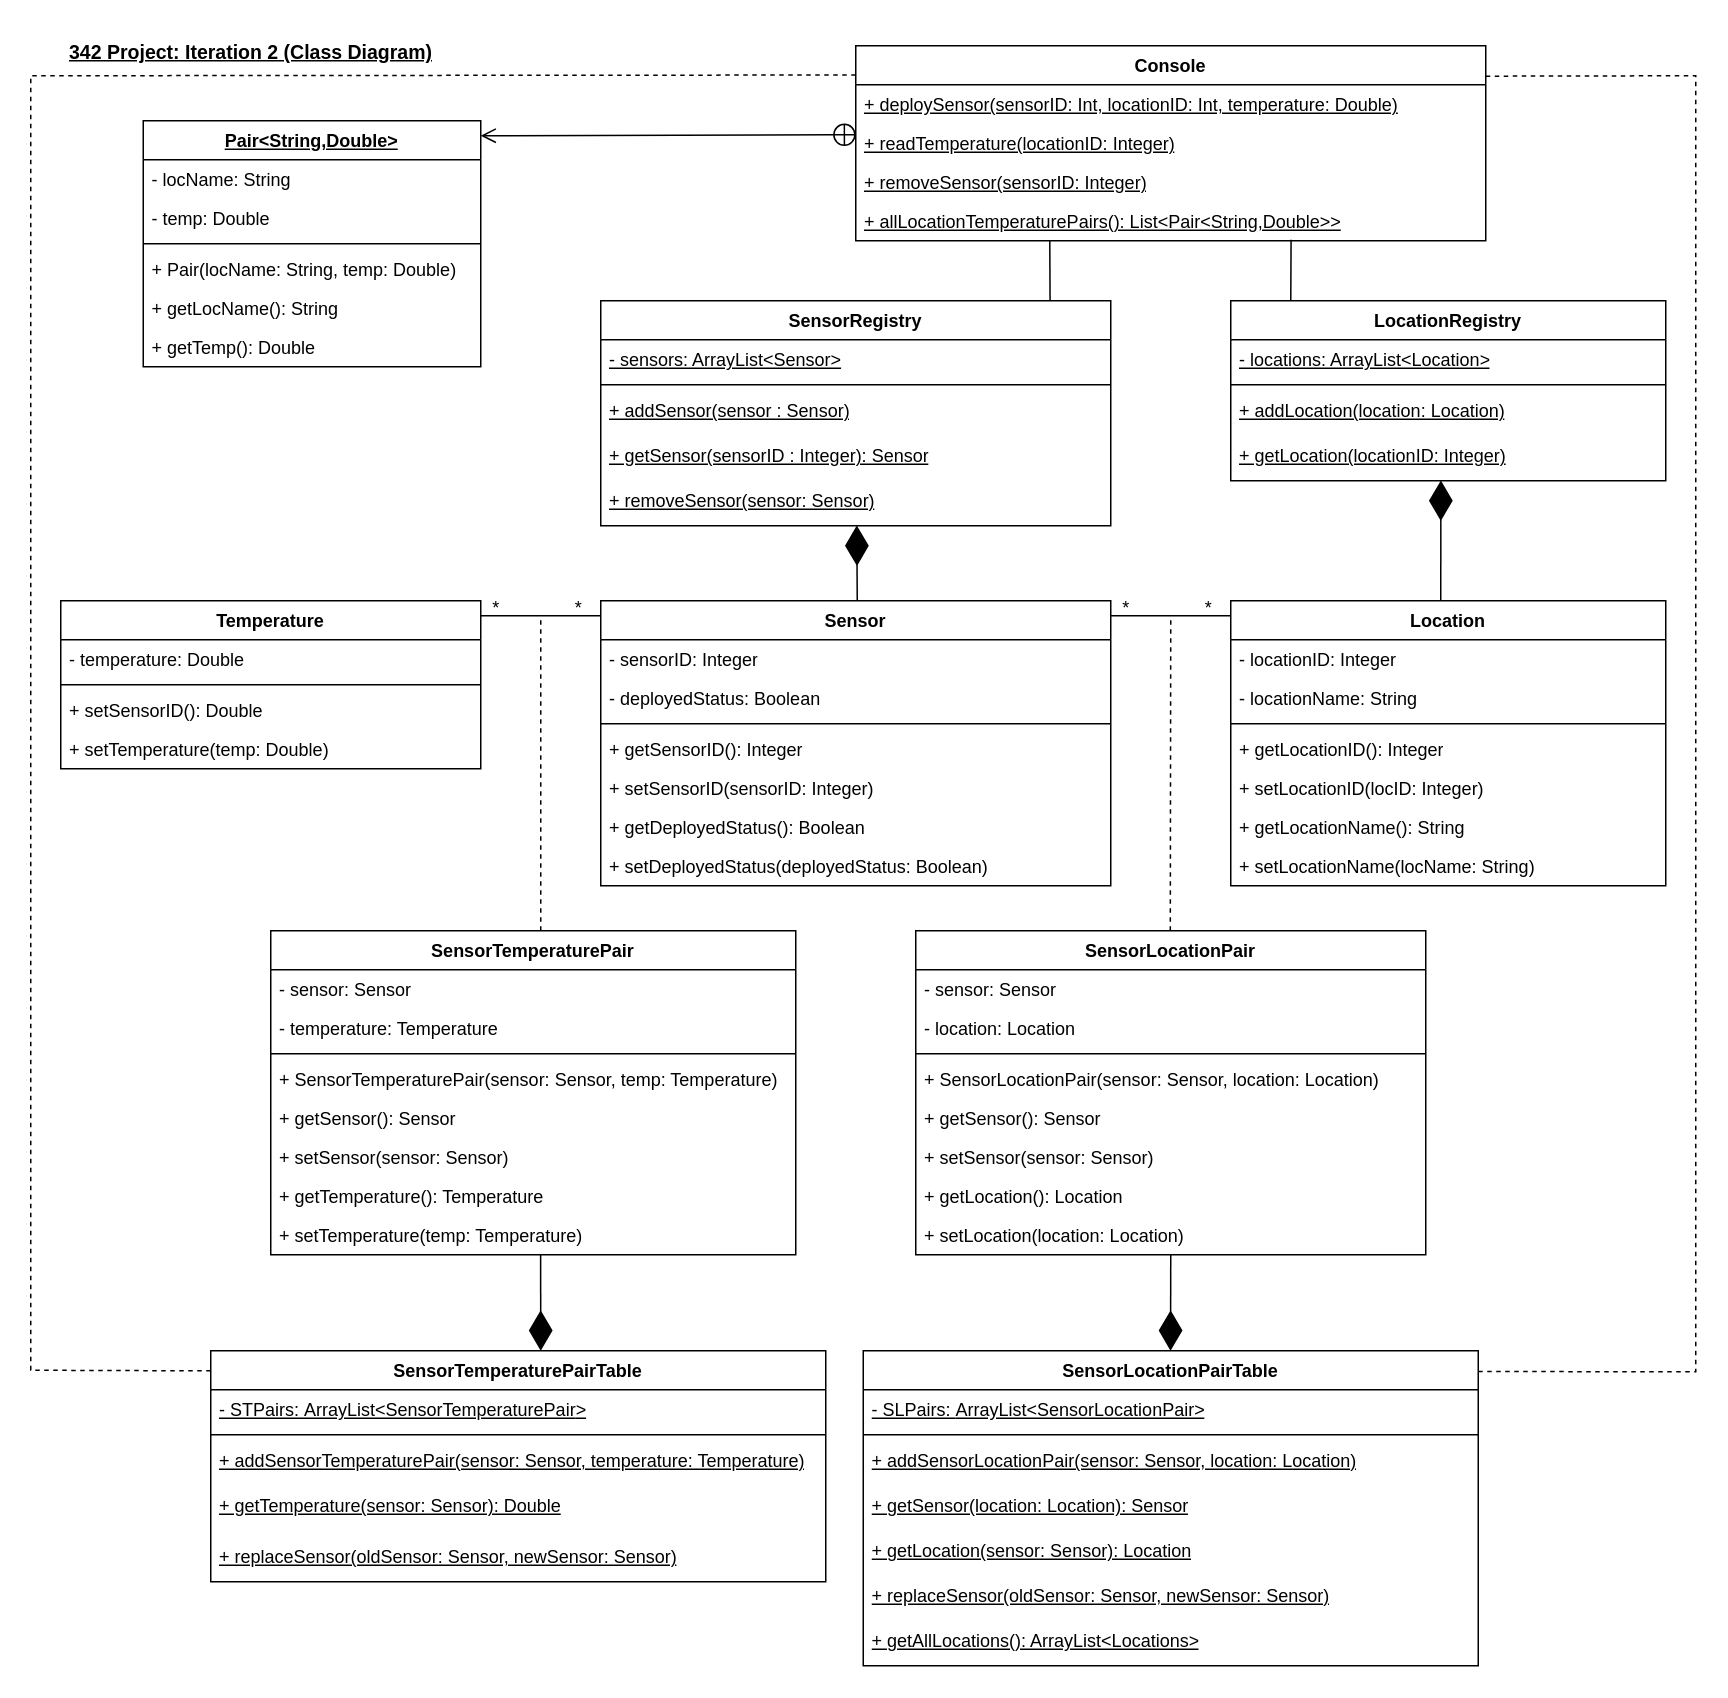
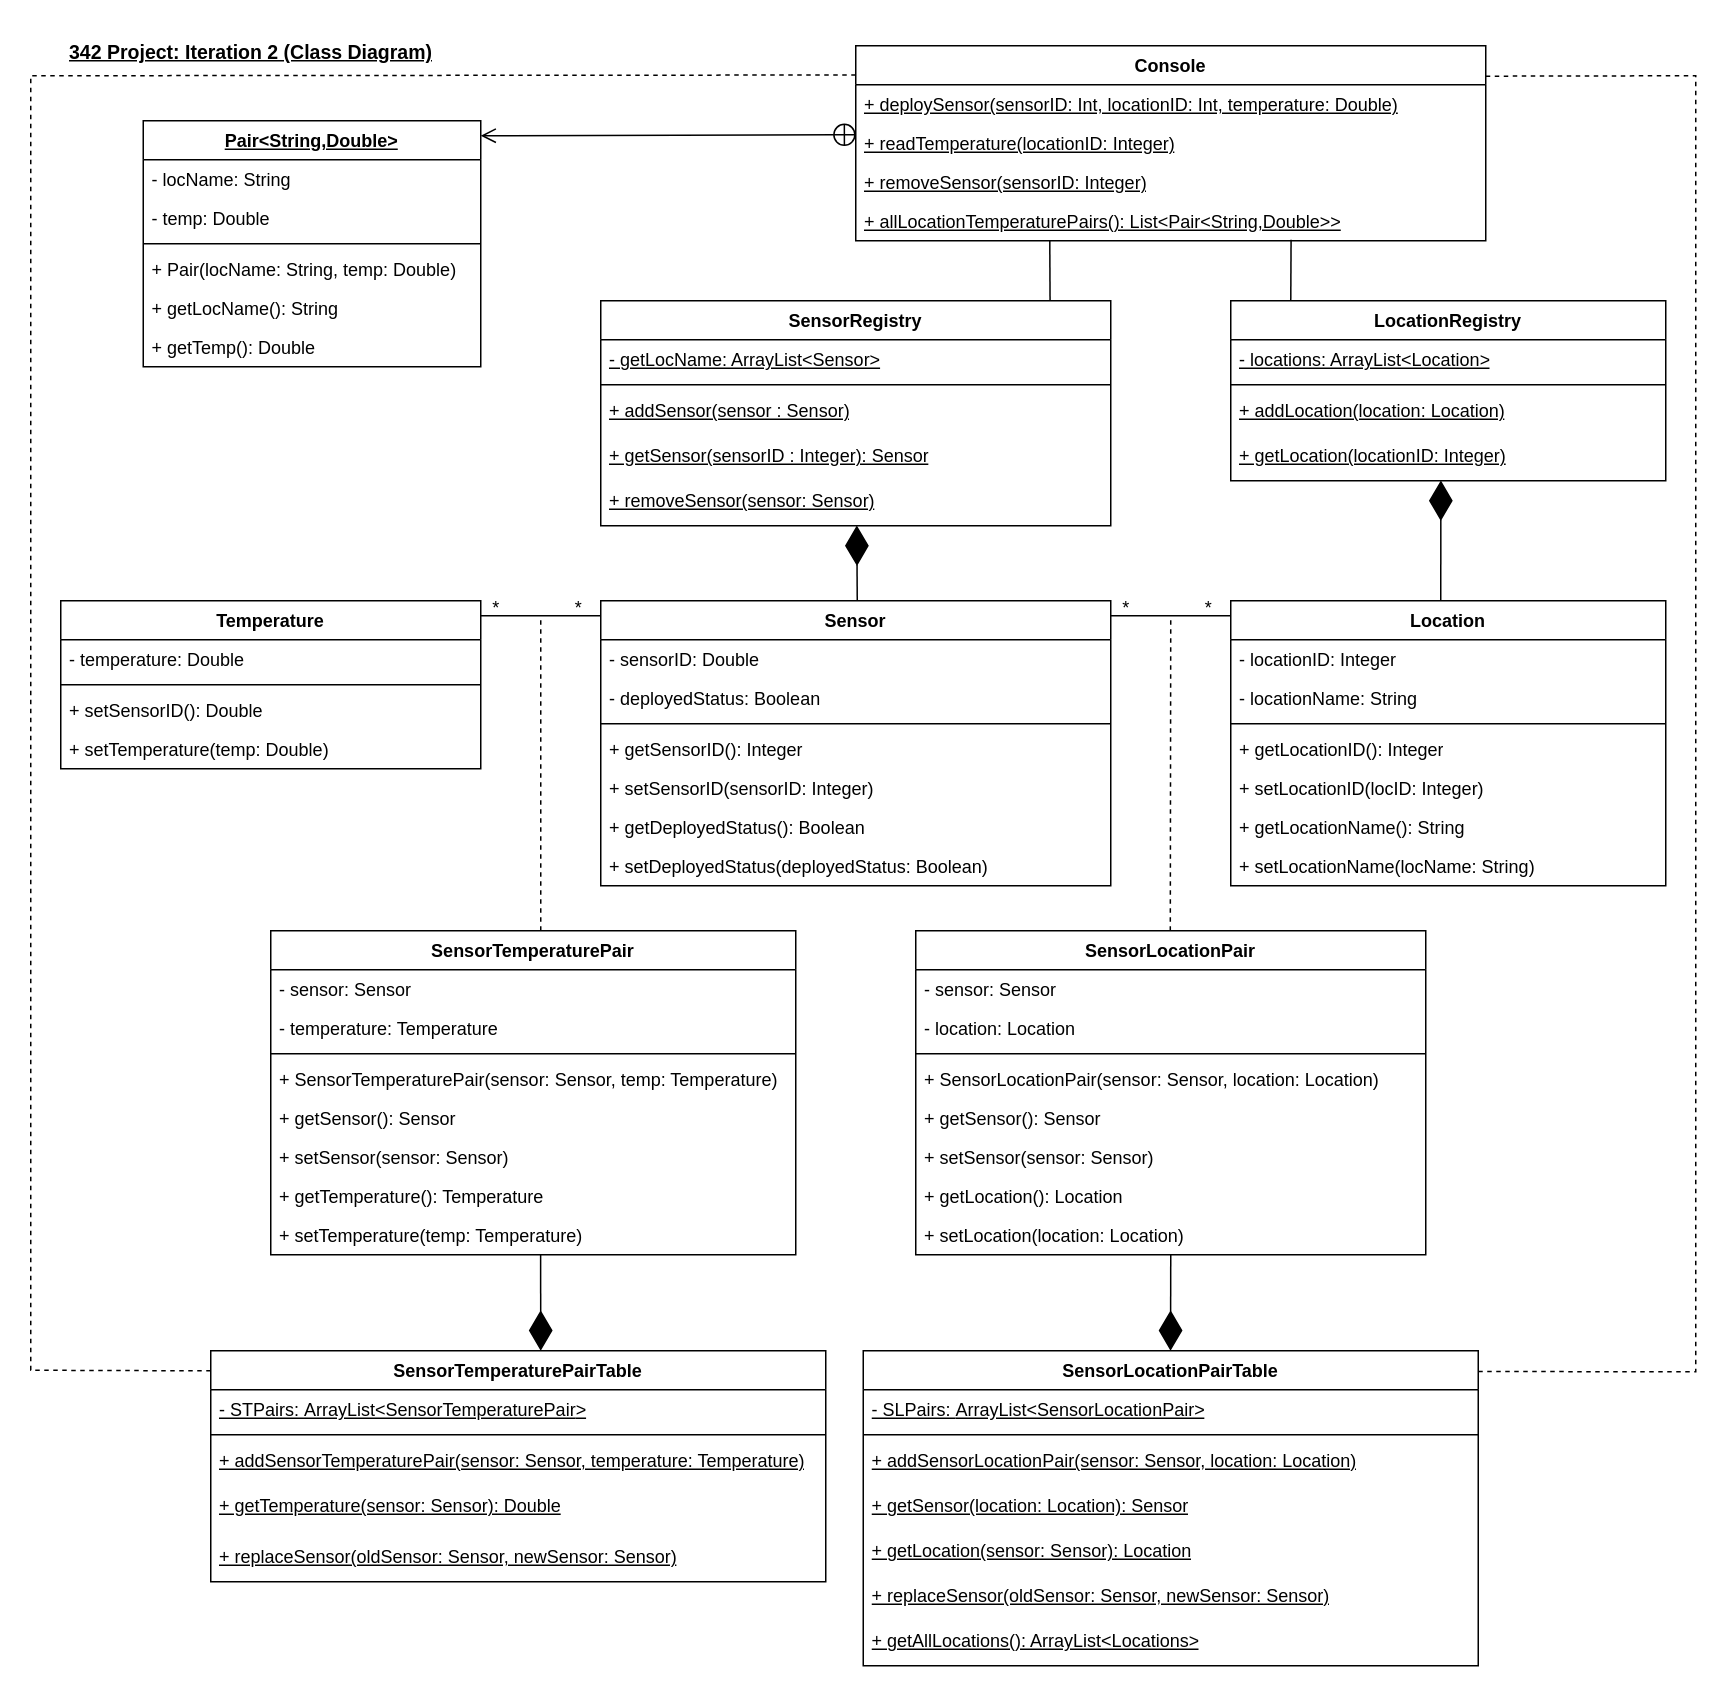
(742, 361) -> (757, 361)
(698, 661) -> (691, 661)
